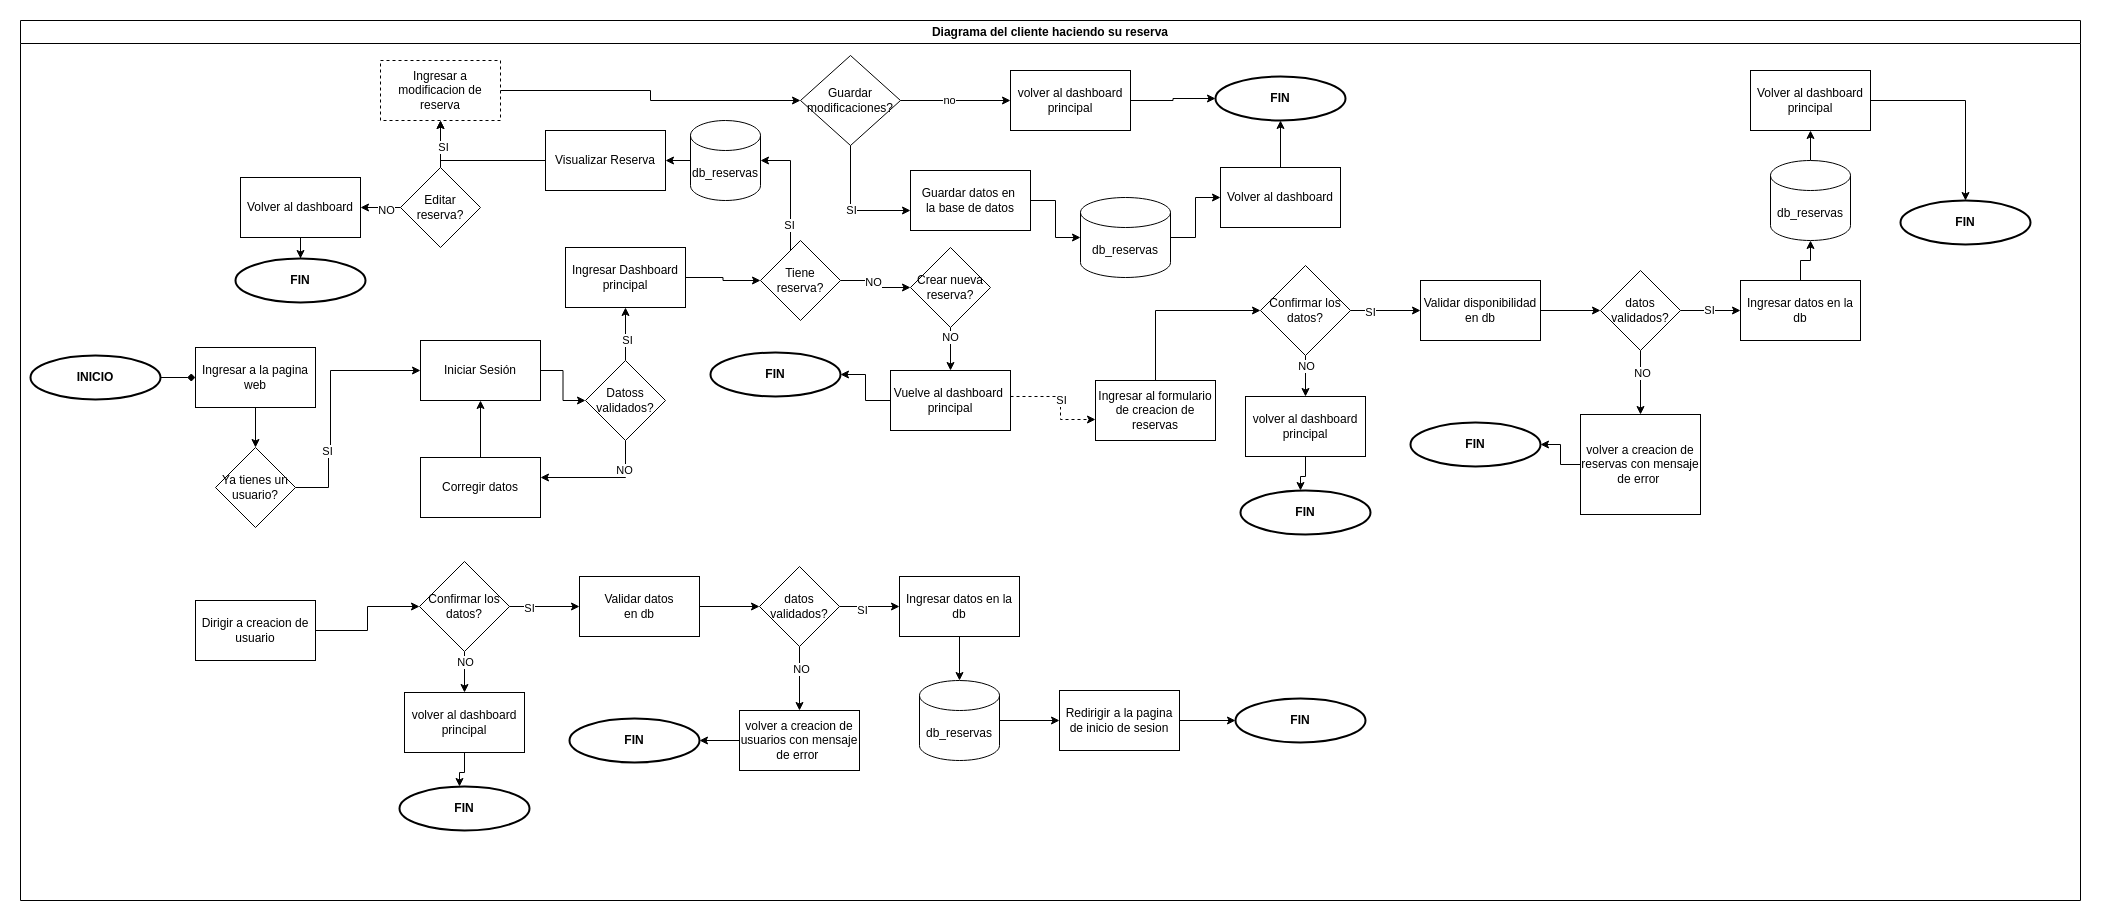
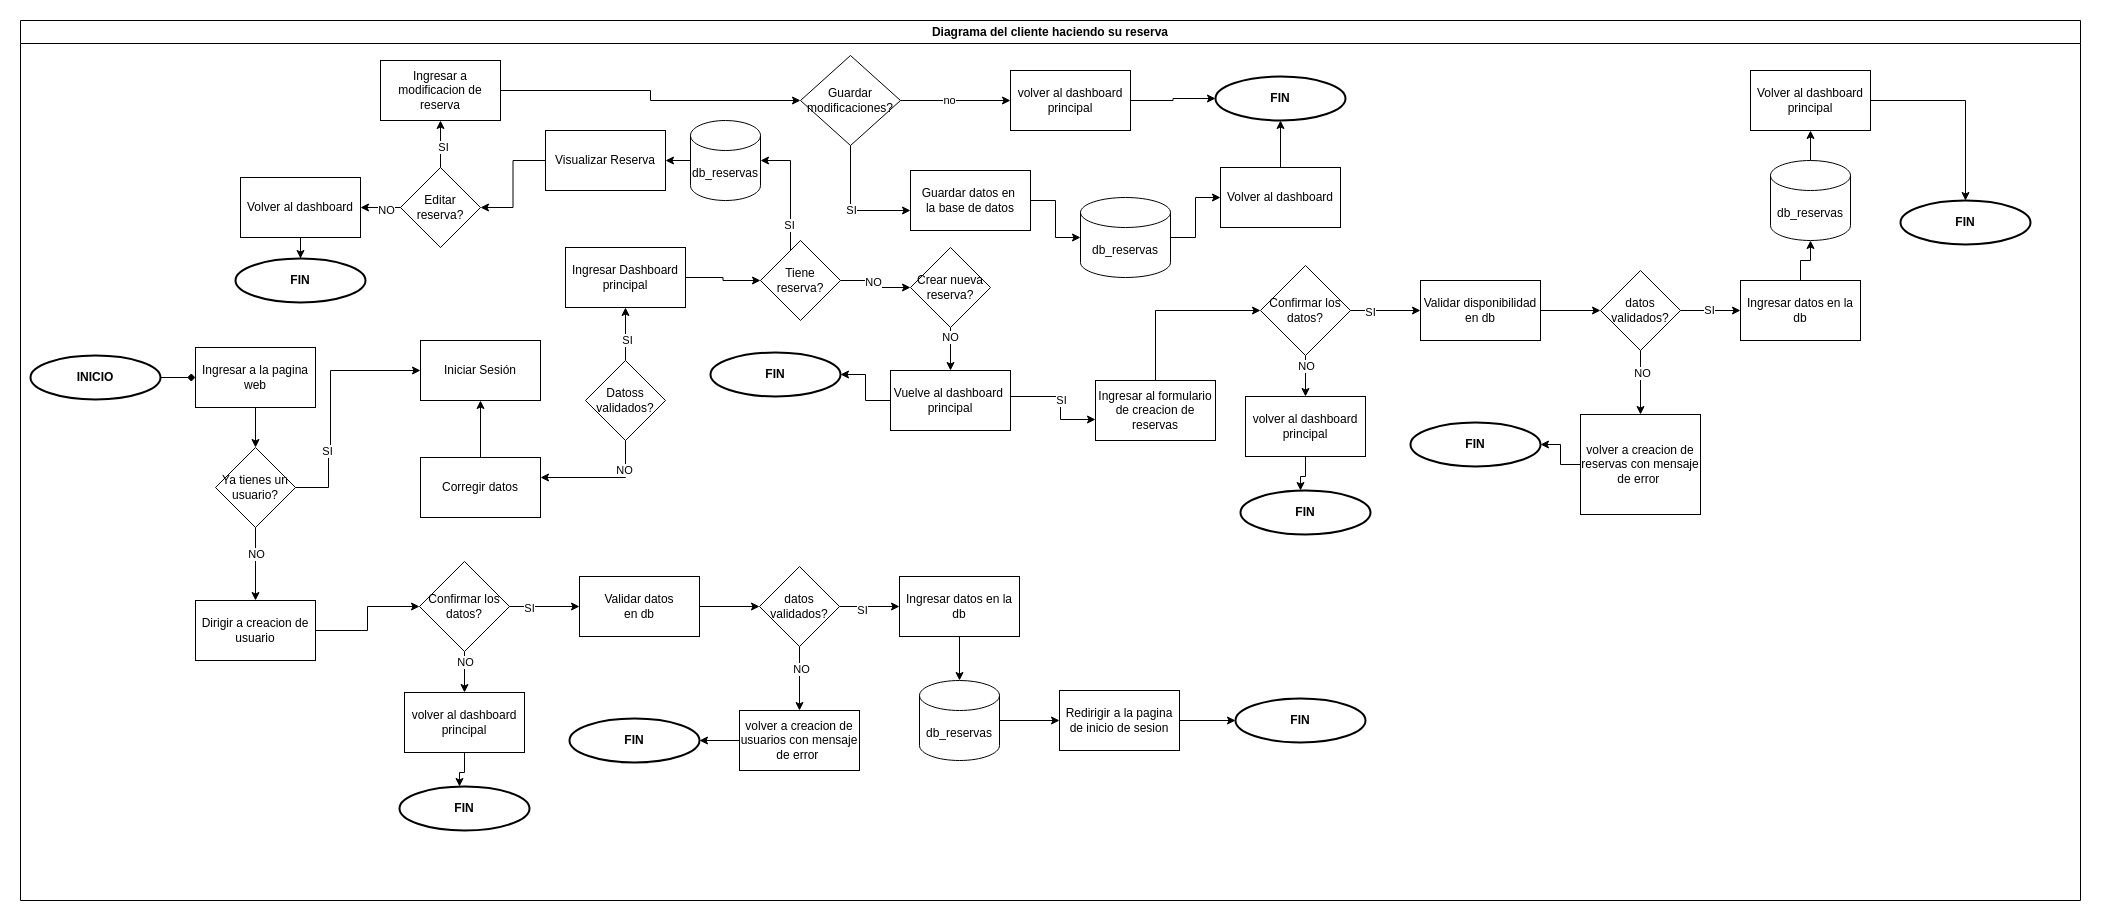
(441, 91) -> (441, 91)
(479, 161) -> (513, 196)
(563, 383) -> none
(1034, 397) -> (1034, 397)
none -> (256, 561)
